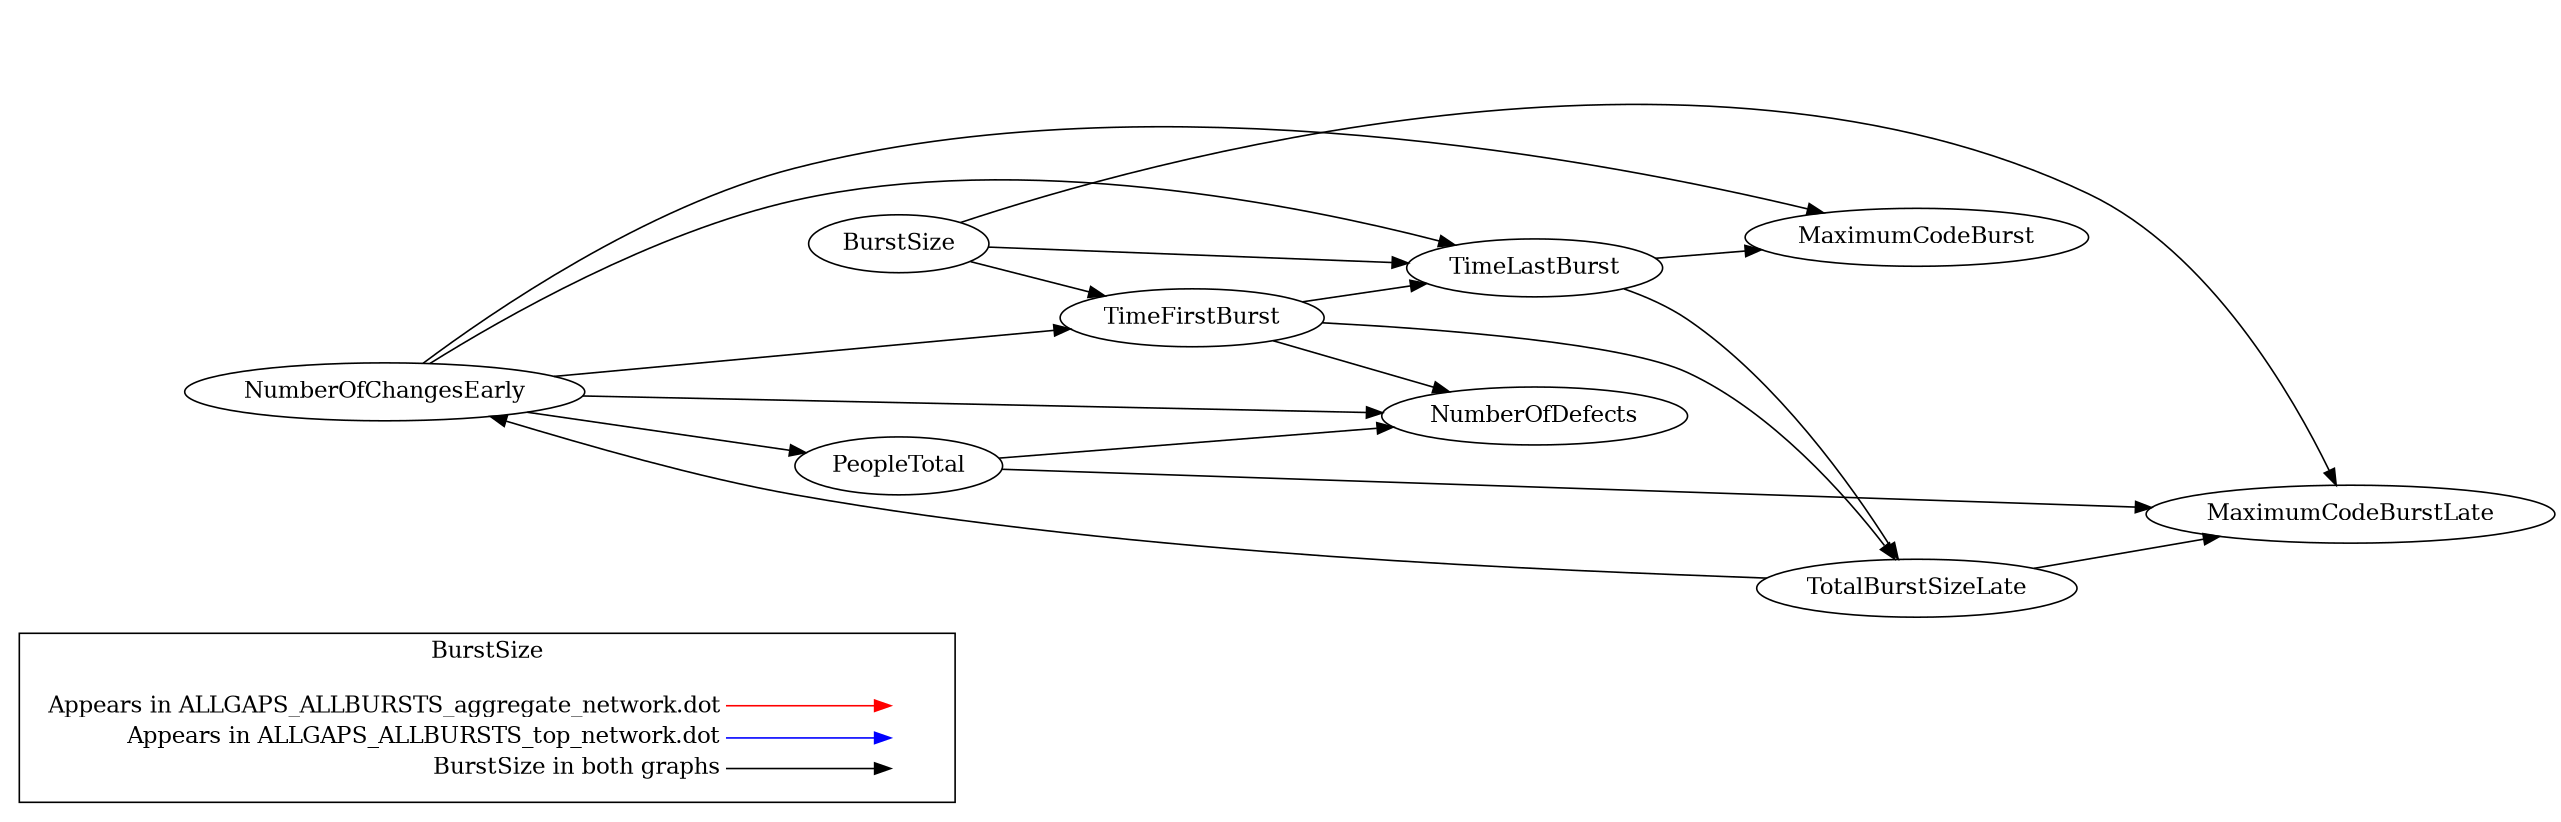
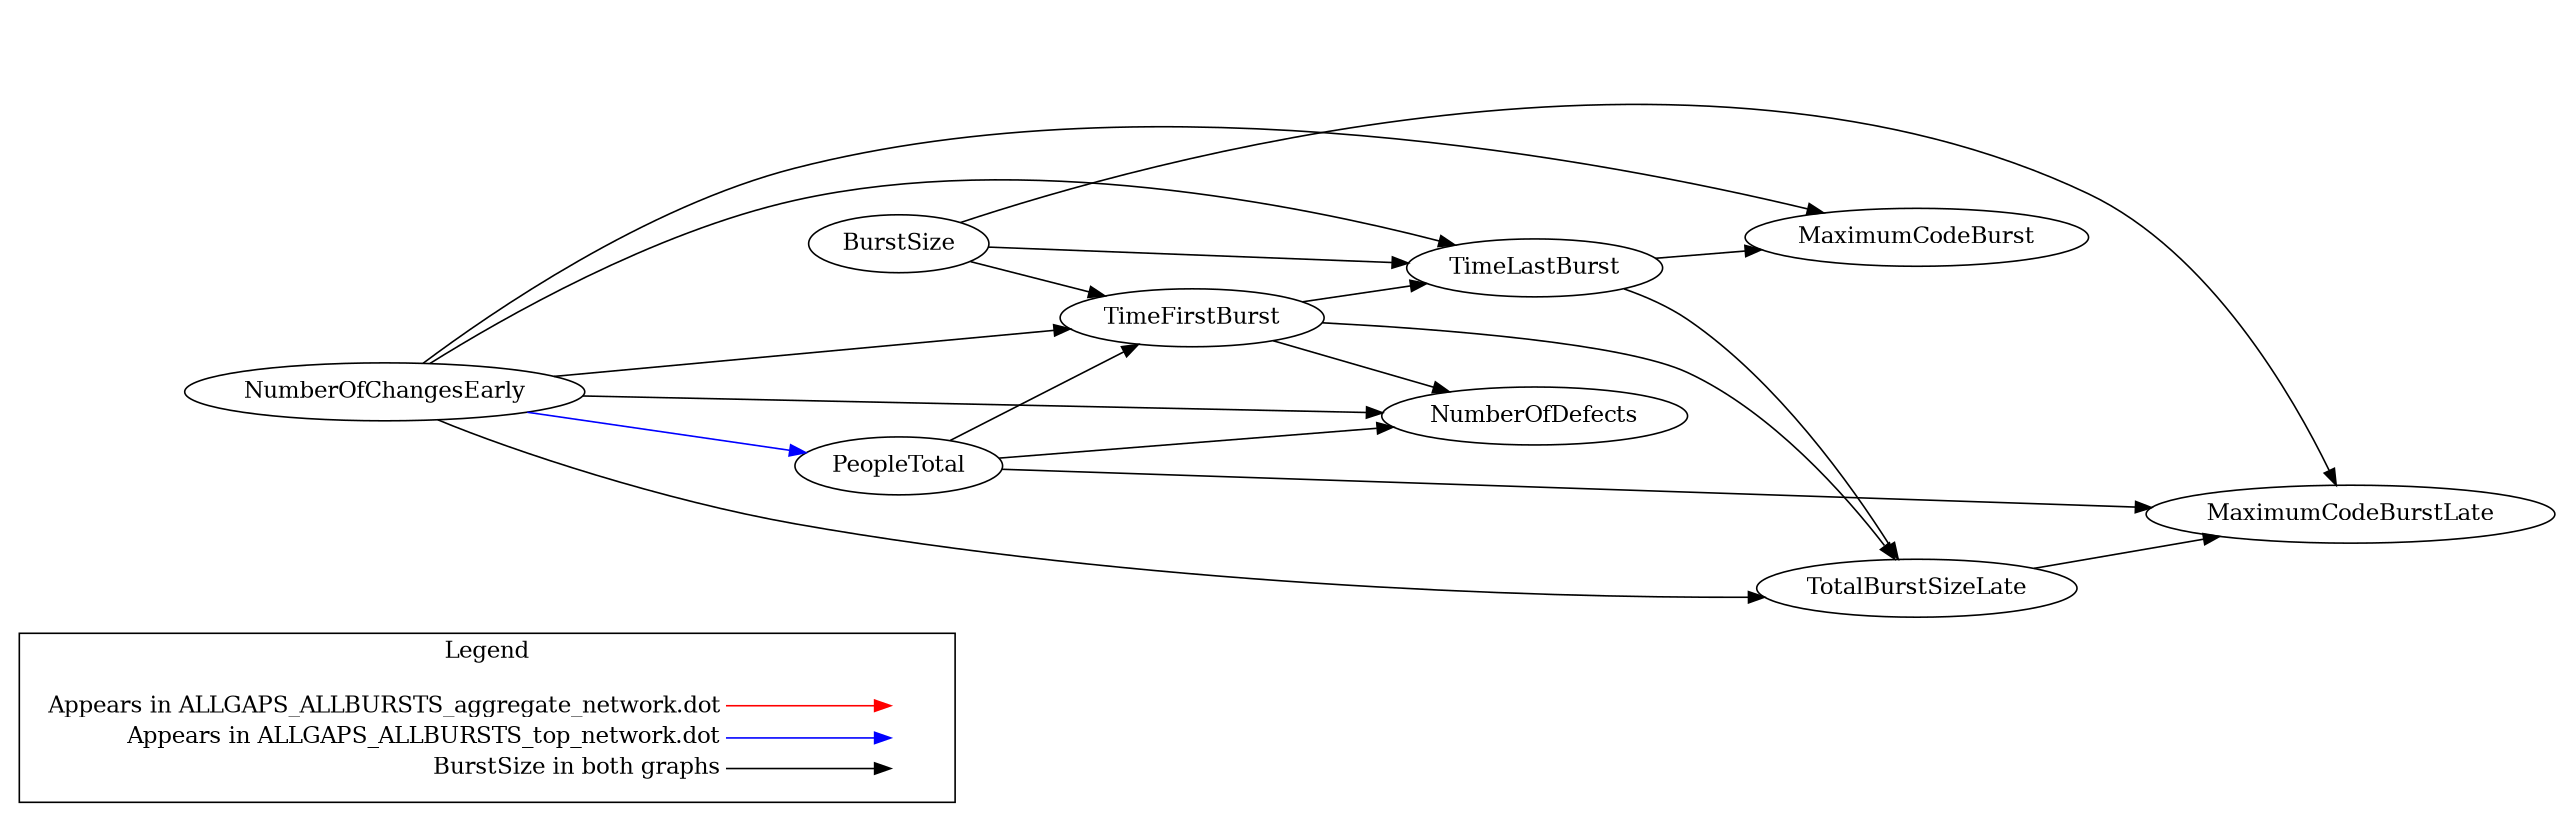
none -> (1041, 394)
(658, 431) -> (658, 431)
(1131, 539) -> (1085, 563)
(487, 652) -> (487, 652)
